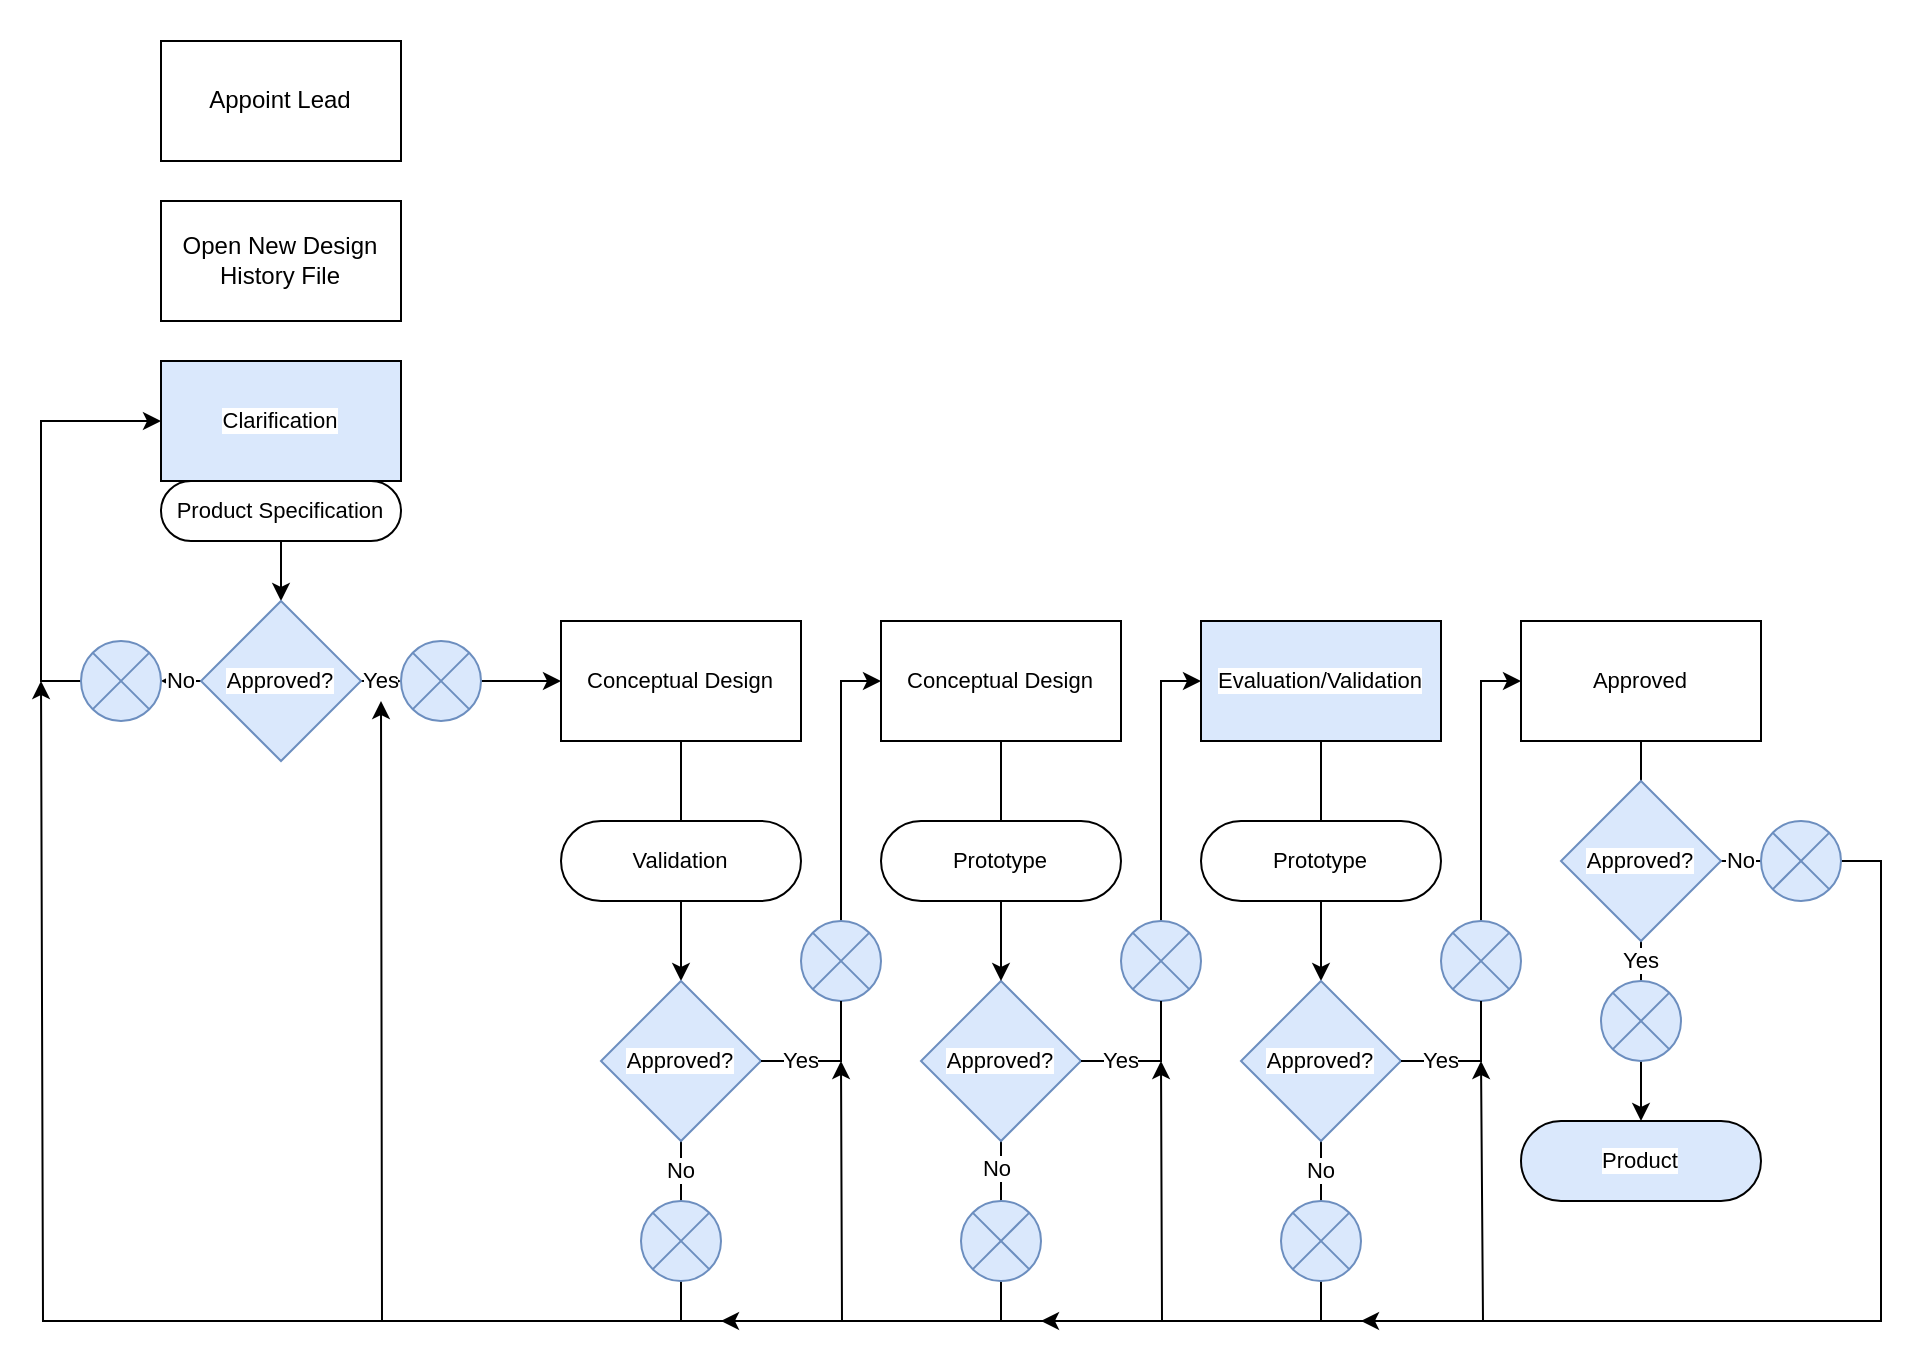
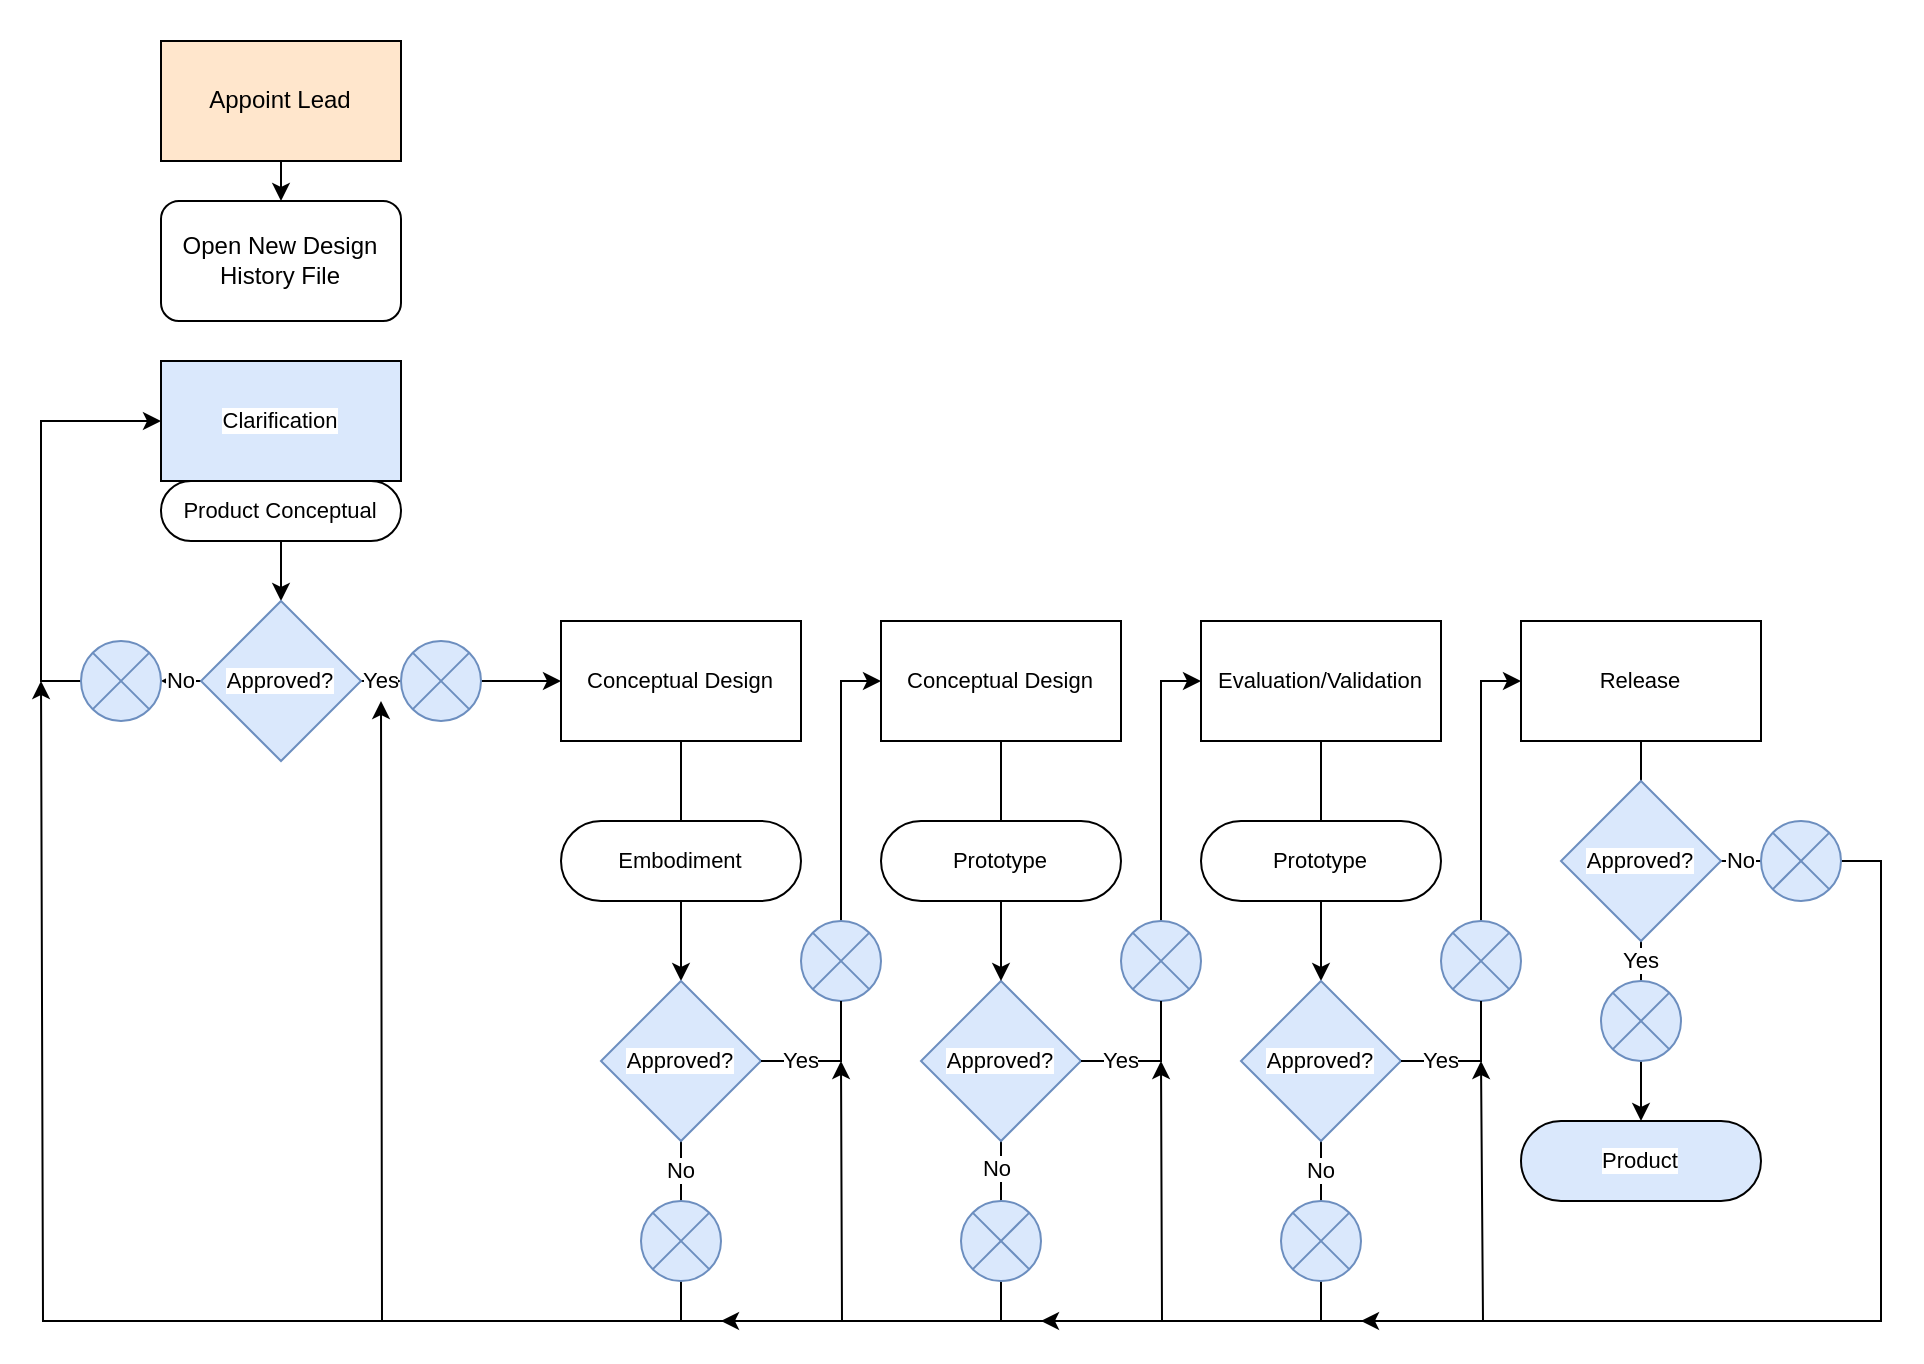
(281, 101) -> (281, 101)
none -> (281, 174)
(281, 261) -> (281, 261)
(281, 511) -> (281, 511)
(1321, 681) -> (1321, 681)
(1641, 681) -> (1641, 681)
(681, 861) -> (681, 861)
